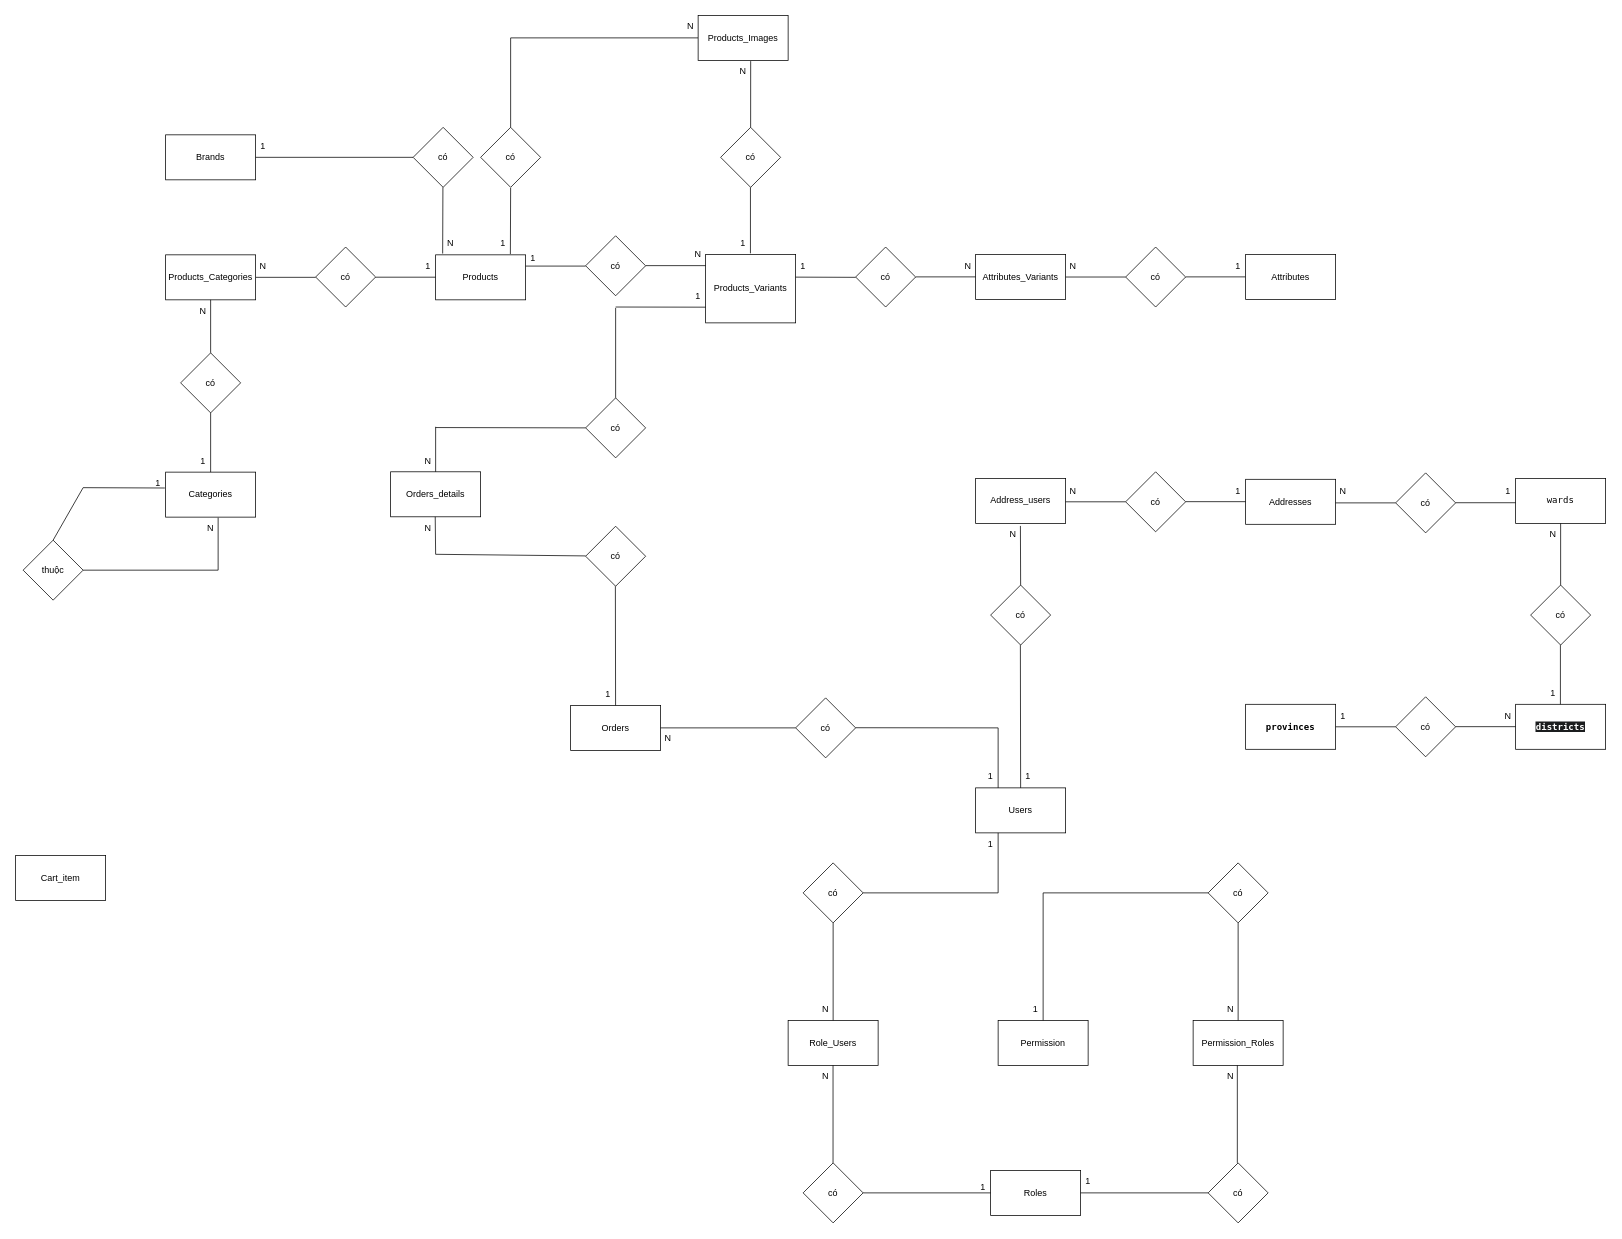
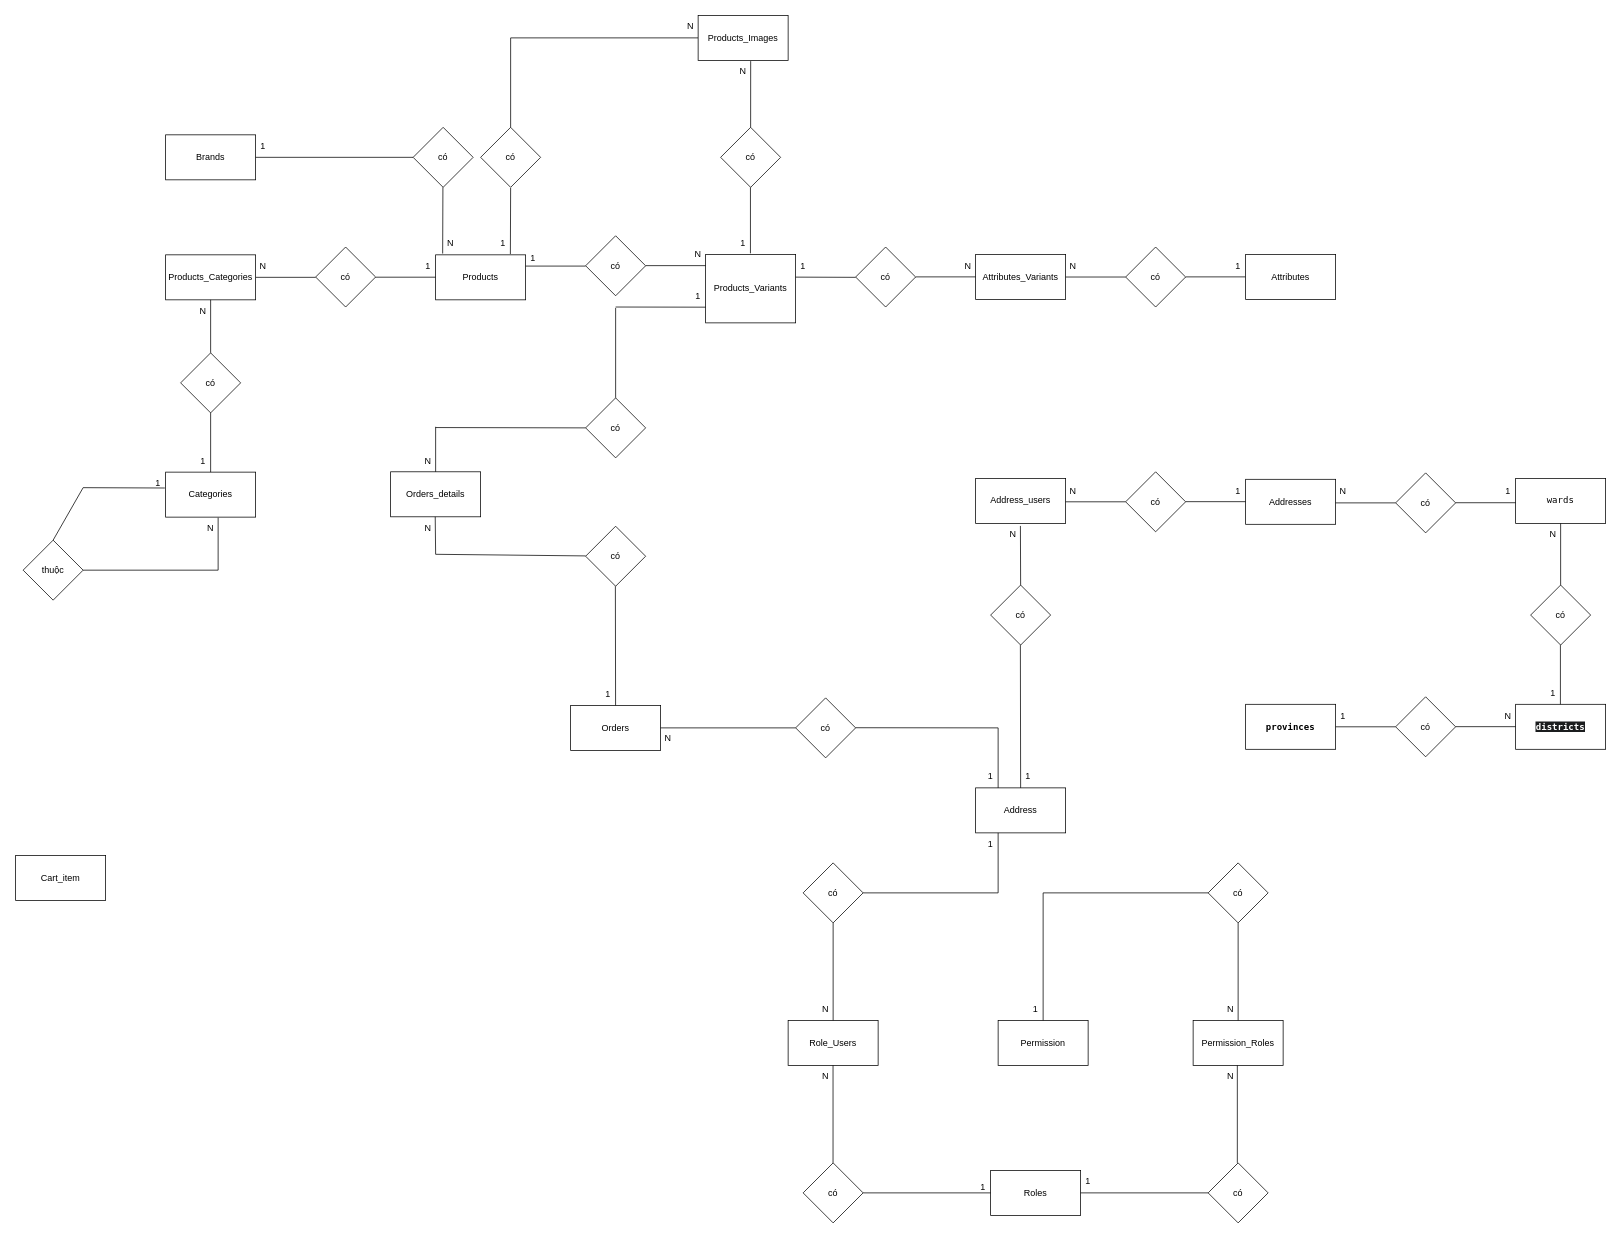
(1020, 810) -> (1020, 810)
